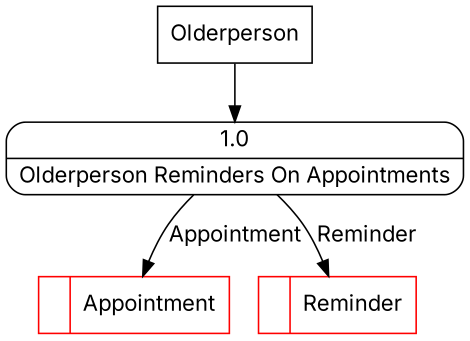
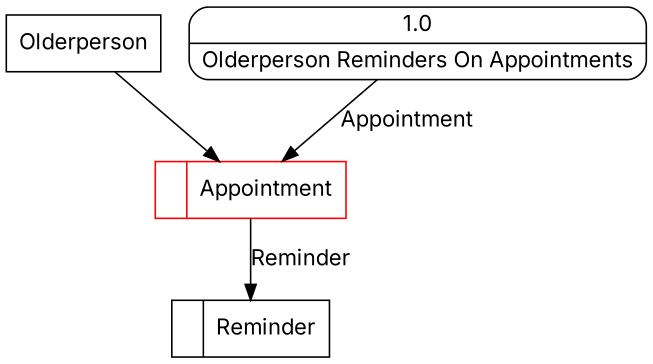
(235, 85) -> (161, 111)
(304, 225) -> (251, 252)
(337, 305) -> (251, 329)
